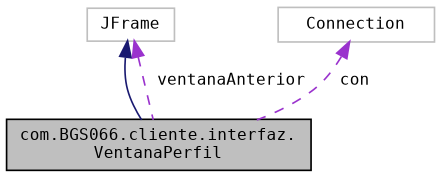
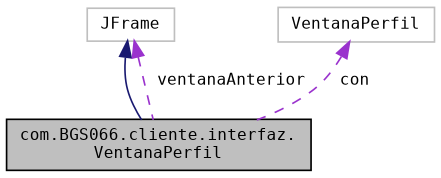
(356, 25) -> (356, 25)
